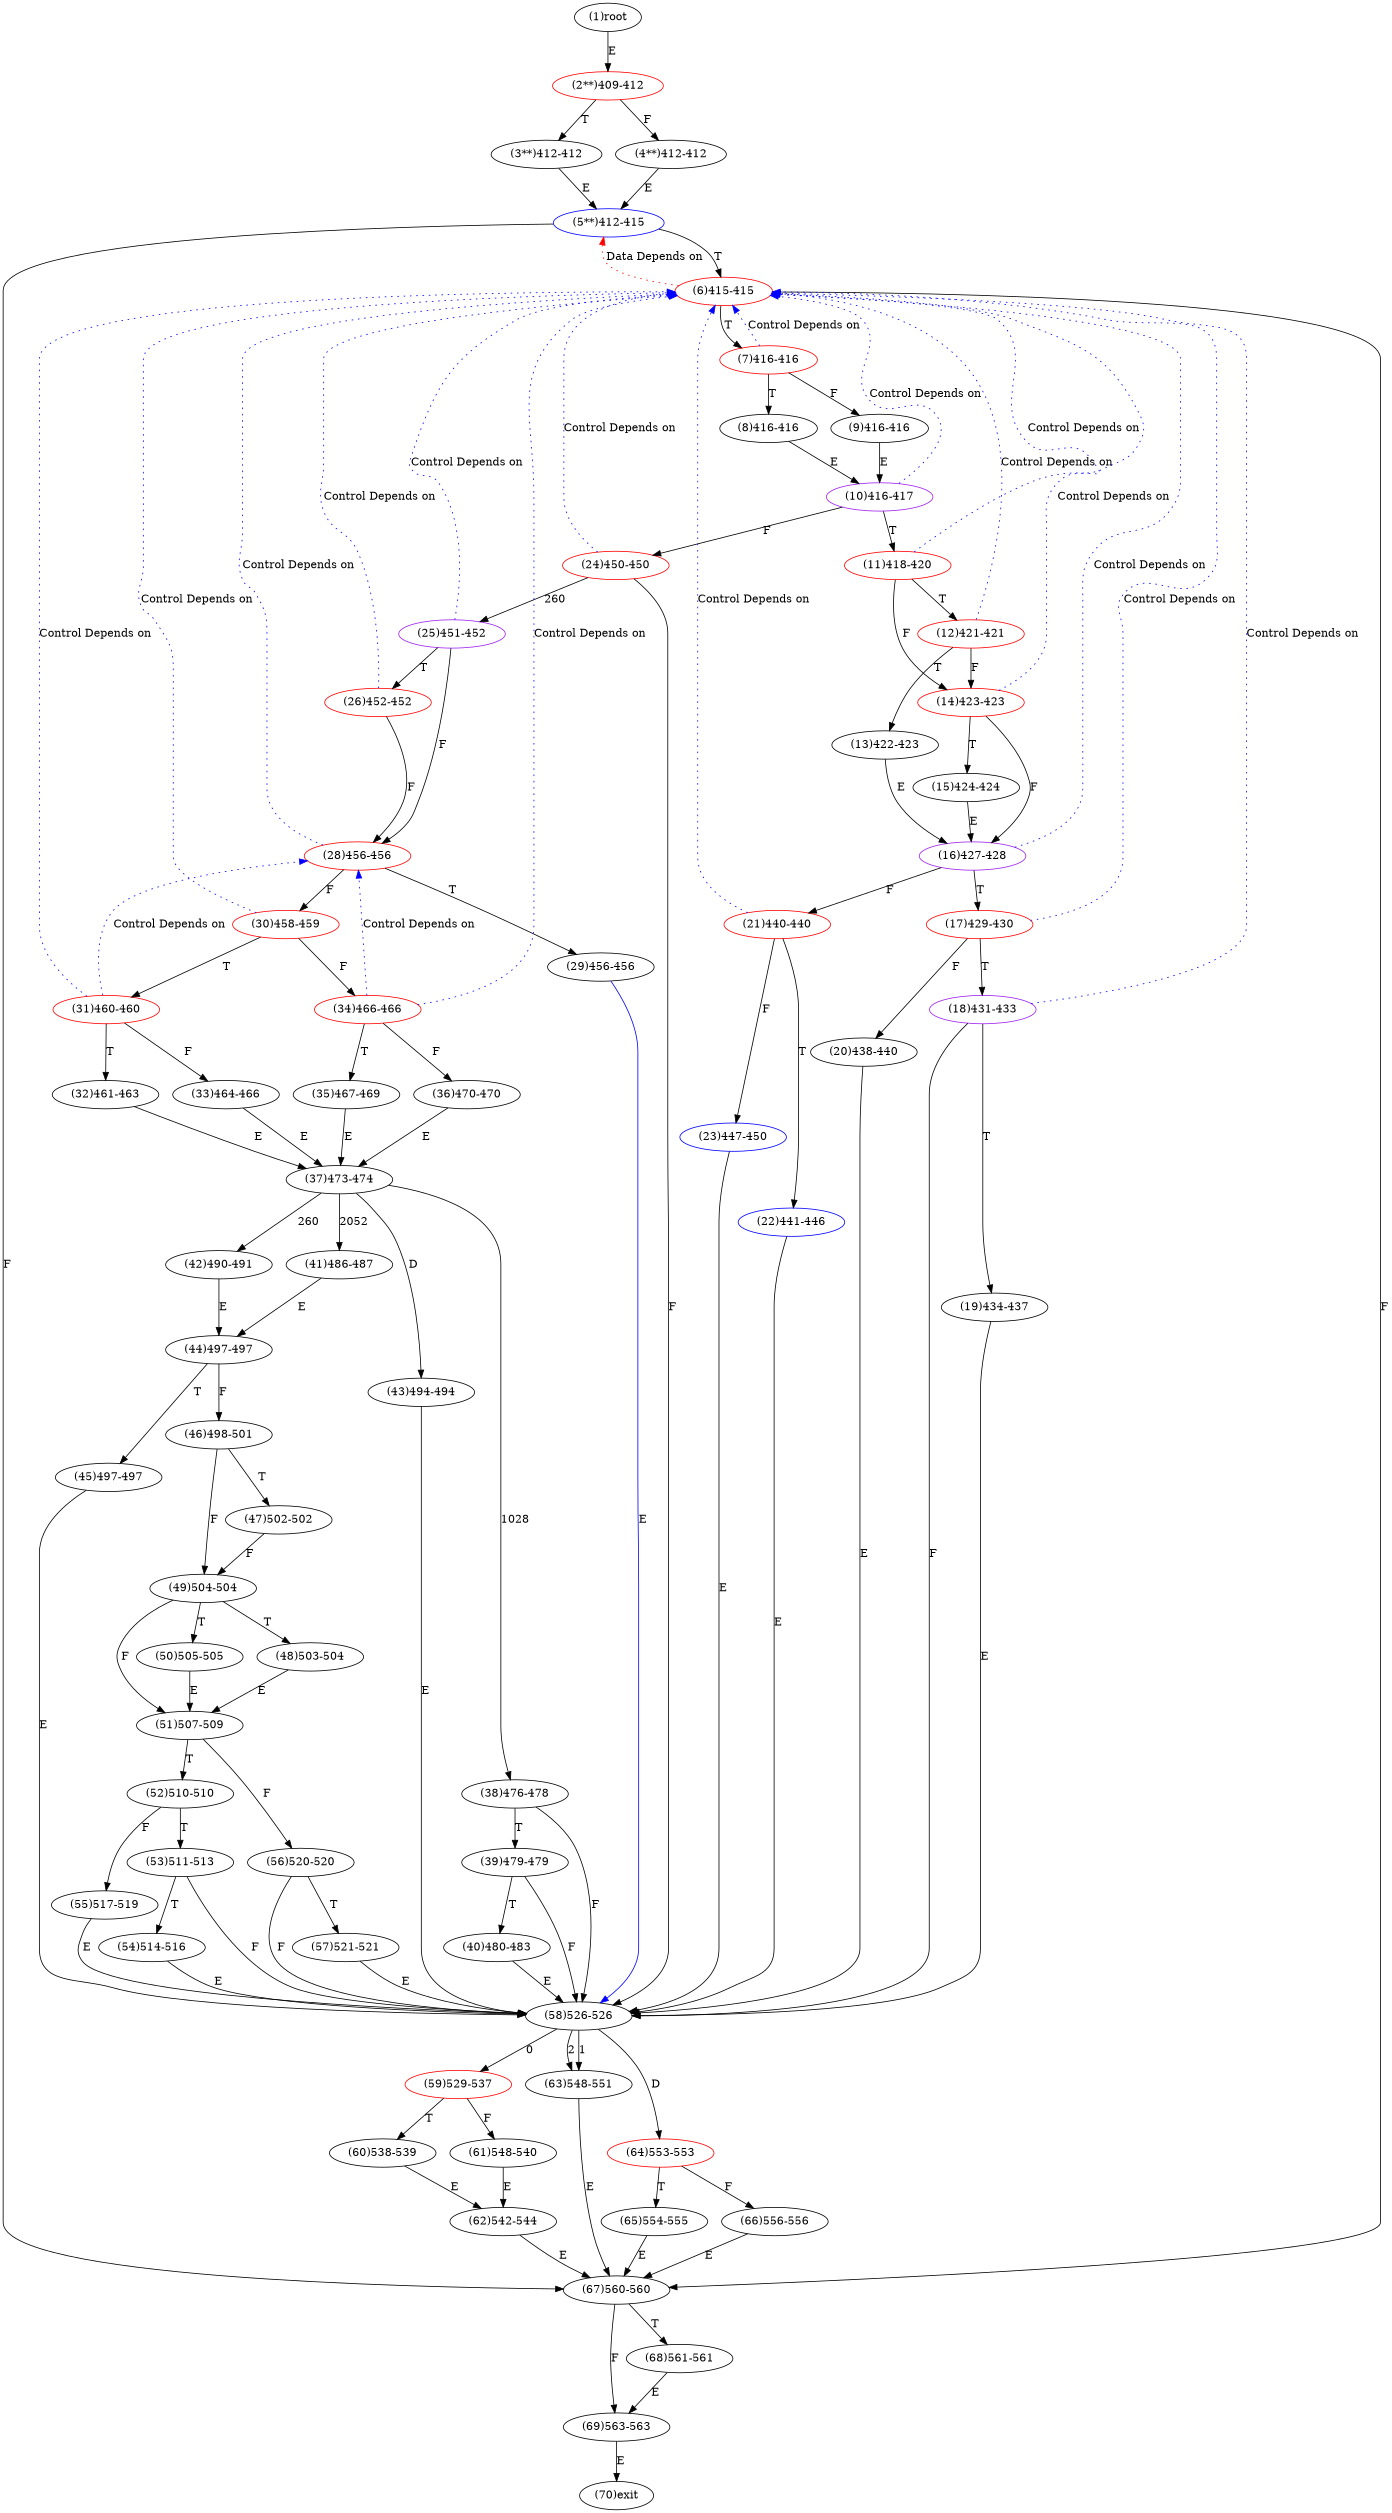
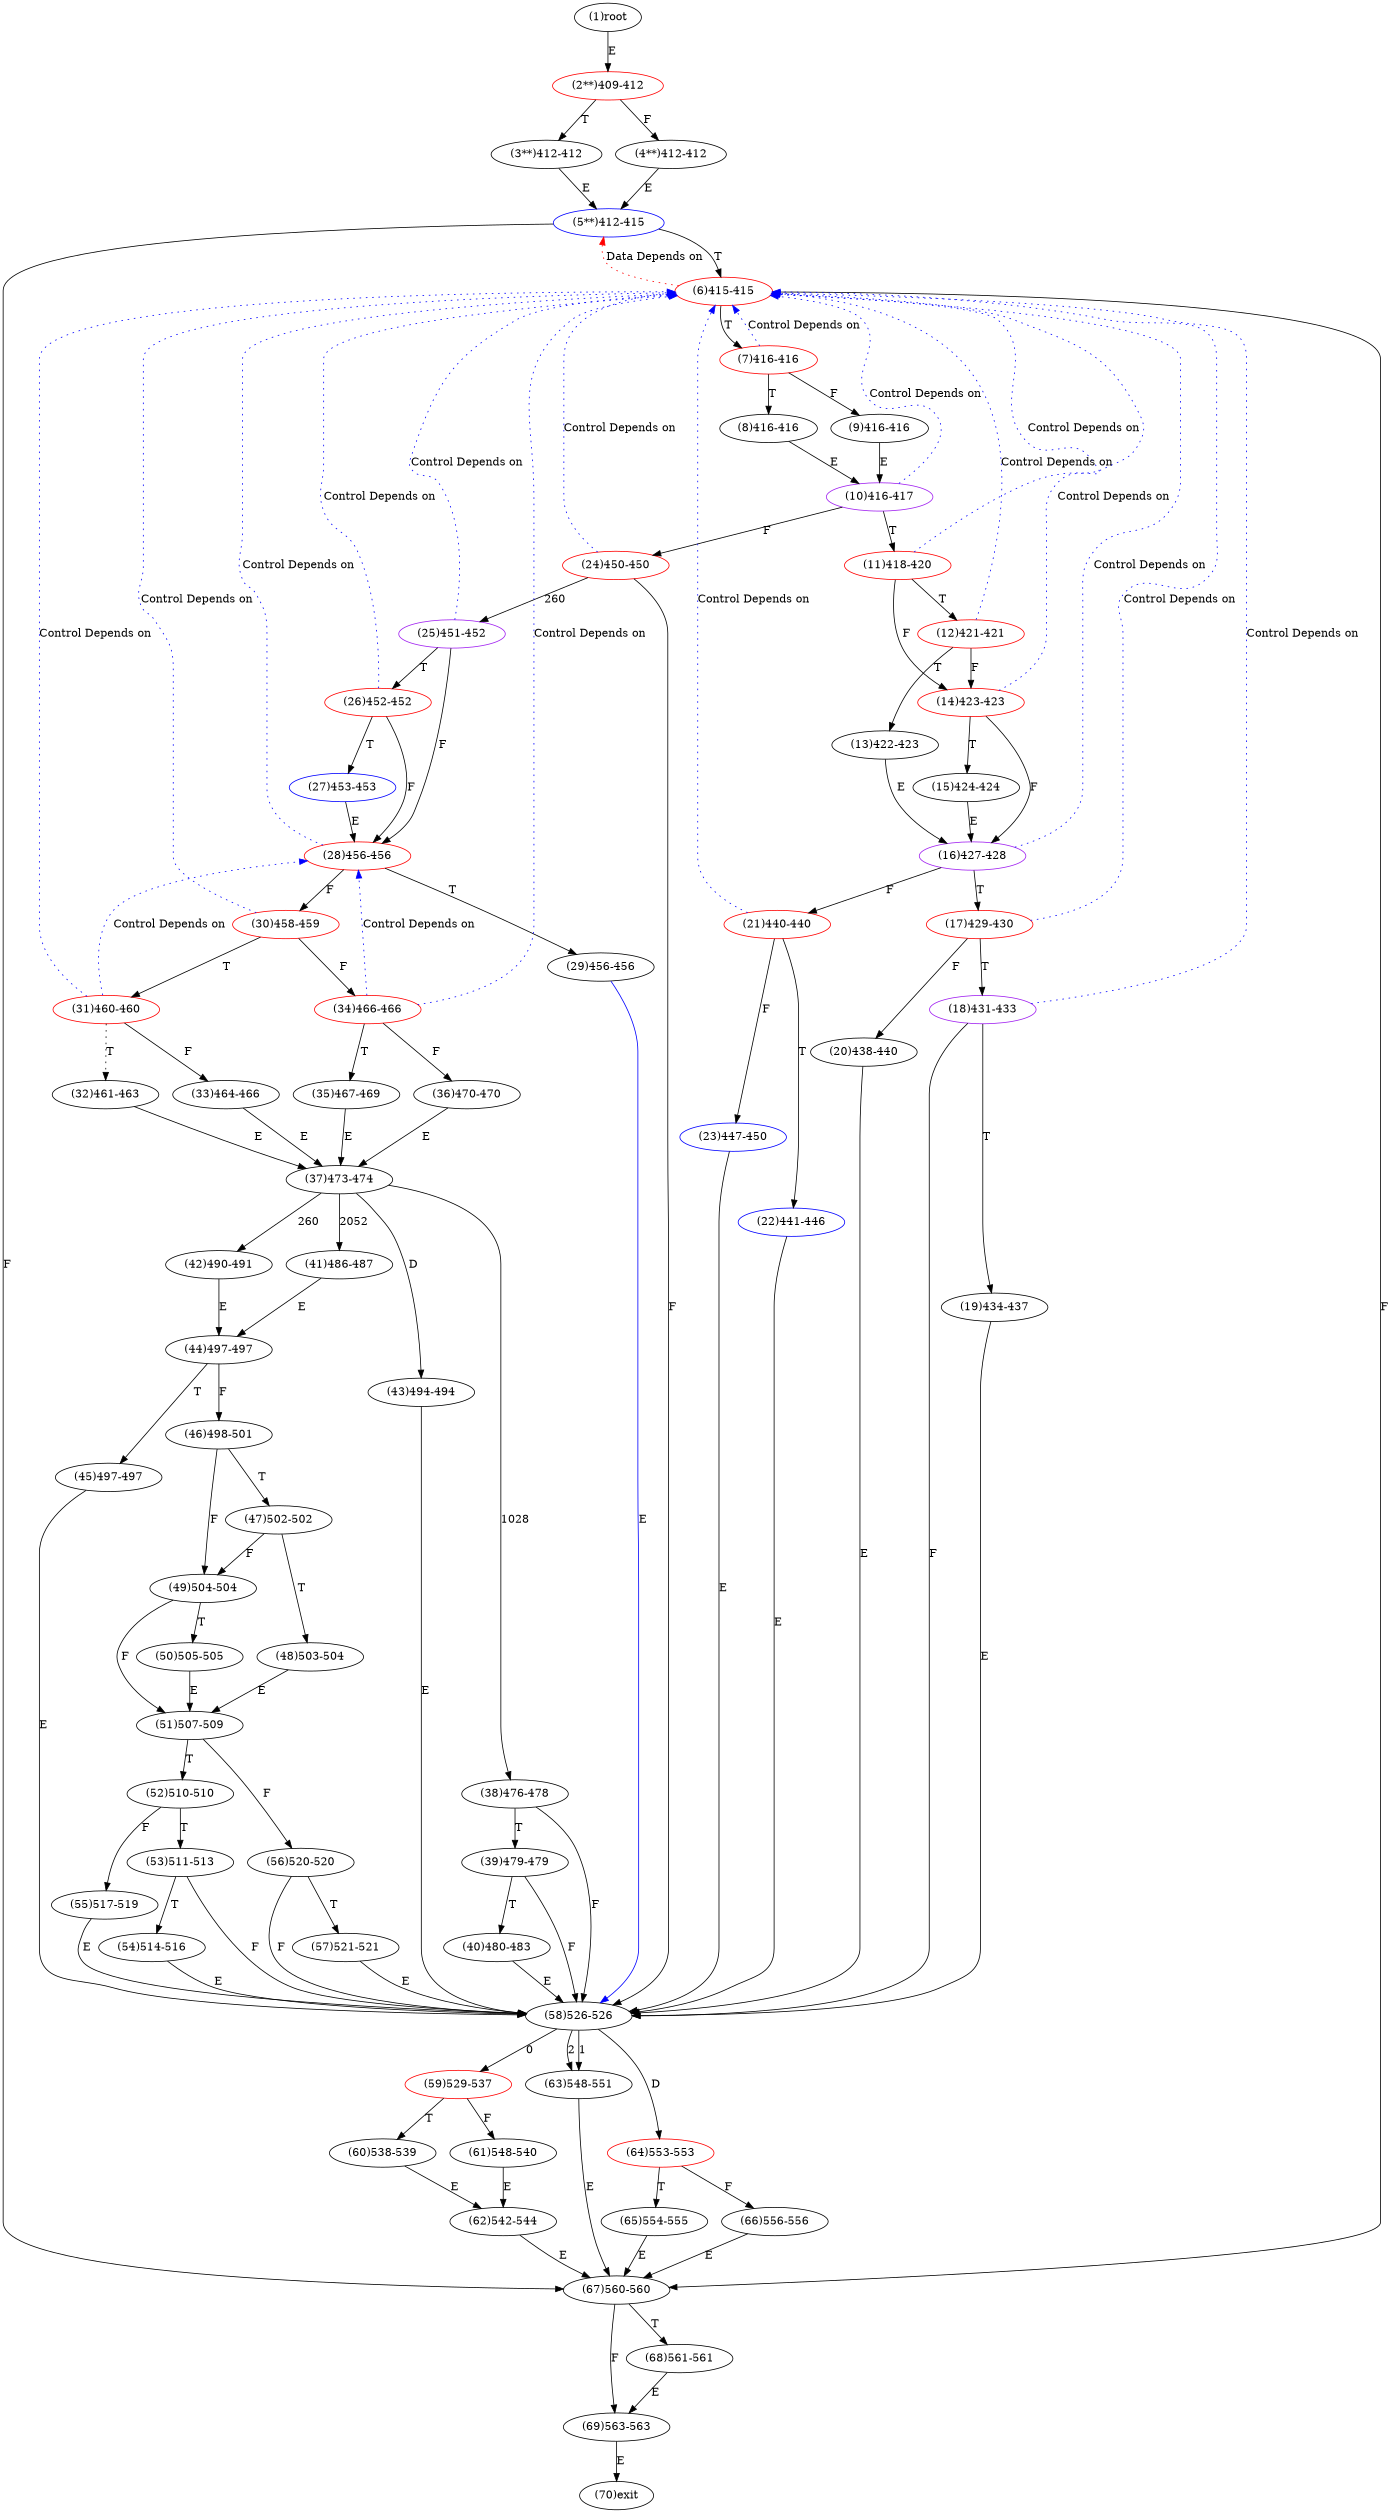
none -> (343, 788)
(106, 1048) -> (106, 1048)
(253, 1620) -> (294, 1585)
